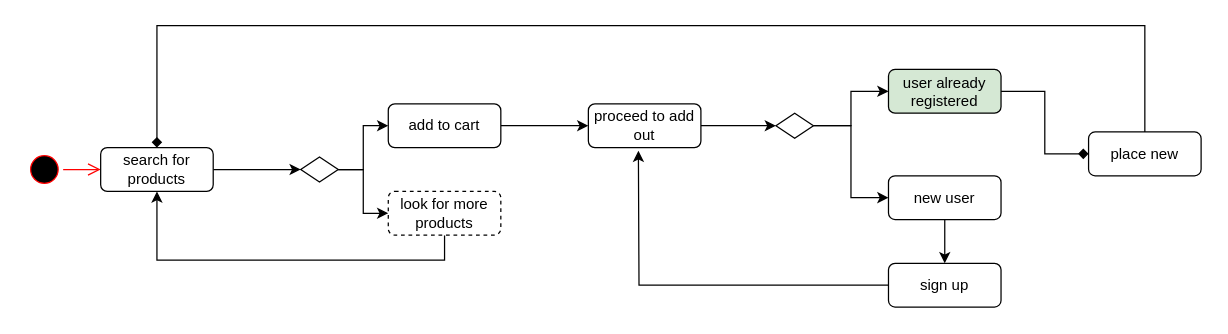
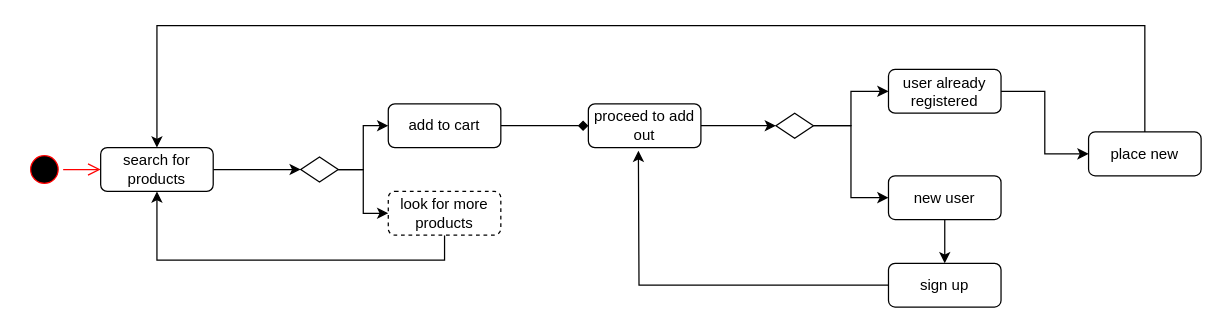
(944, 91) -> (944, 91)
(578, 126) -> (577, 126)
(157, 137) -> (157, 138)
(1077, 154) -> (1078, 154)
